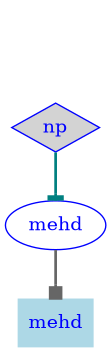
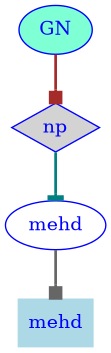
none -> (56, 30)
